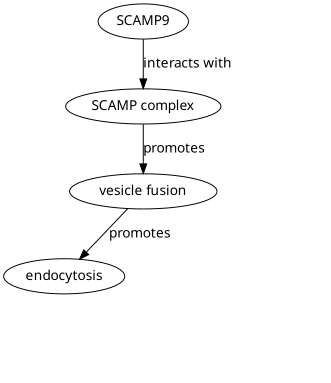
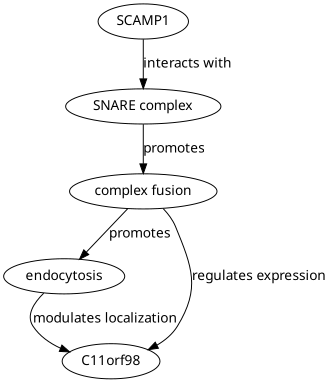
(143, 21) -> (143, 21)
(143, 106) -> (143, 106)
(143, 191) -> (143, 191)
none -> (111, 361)
